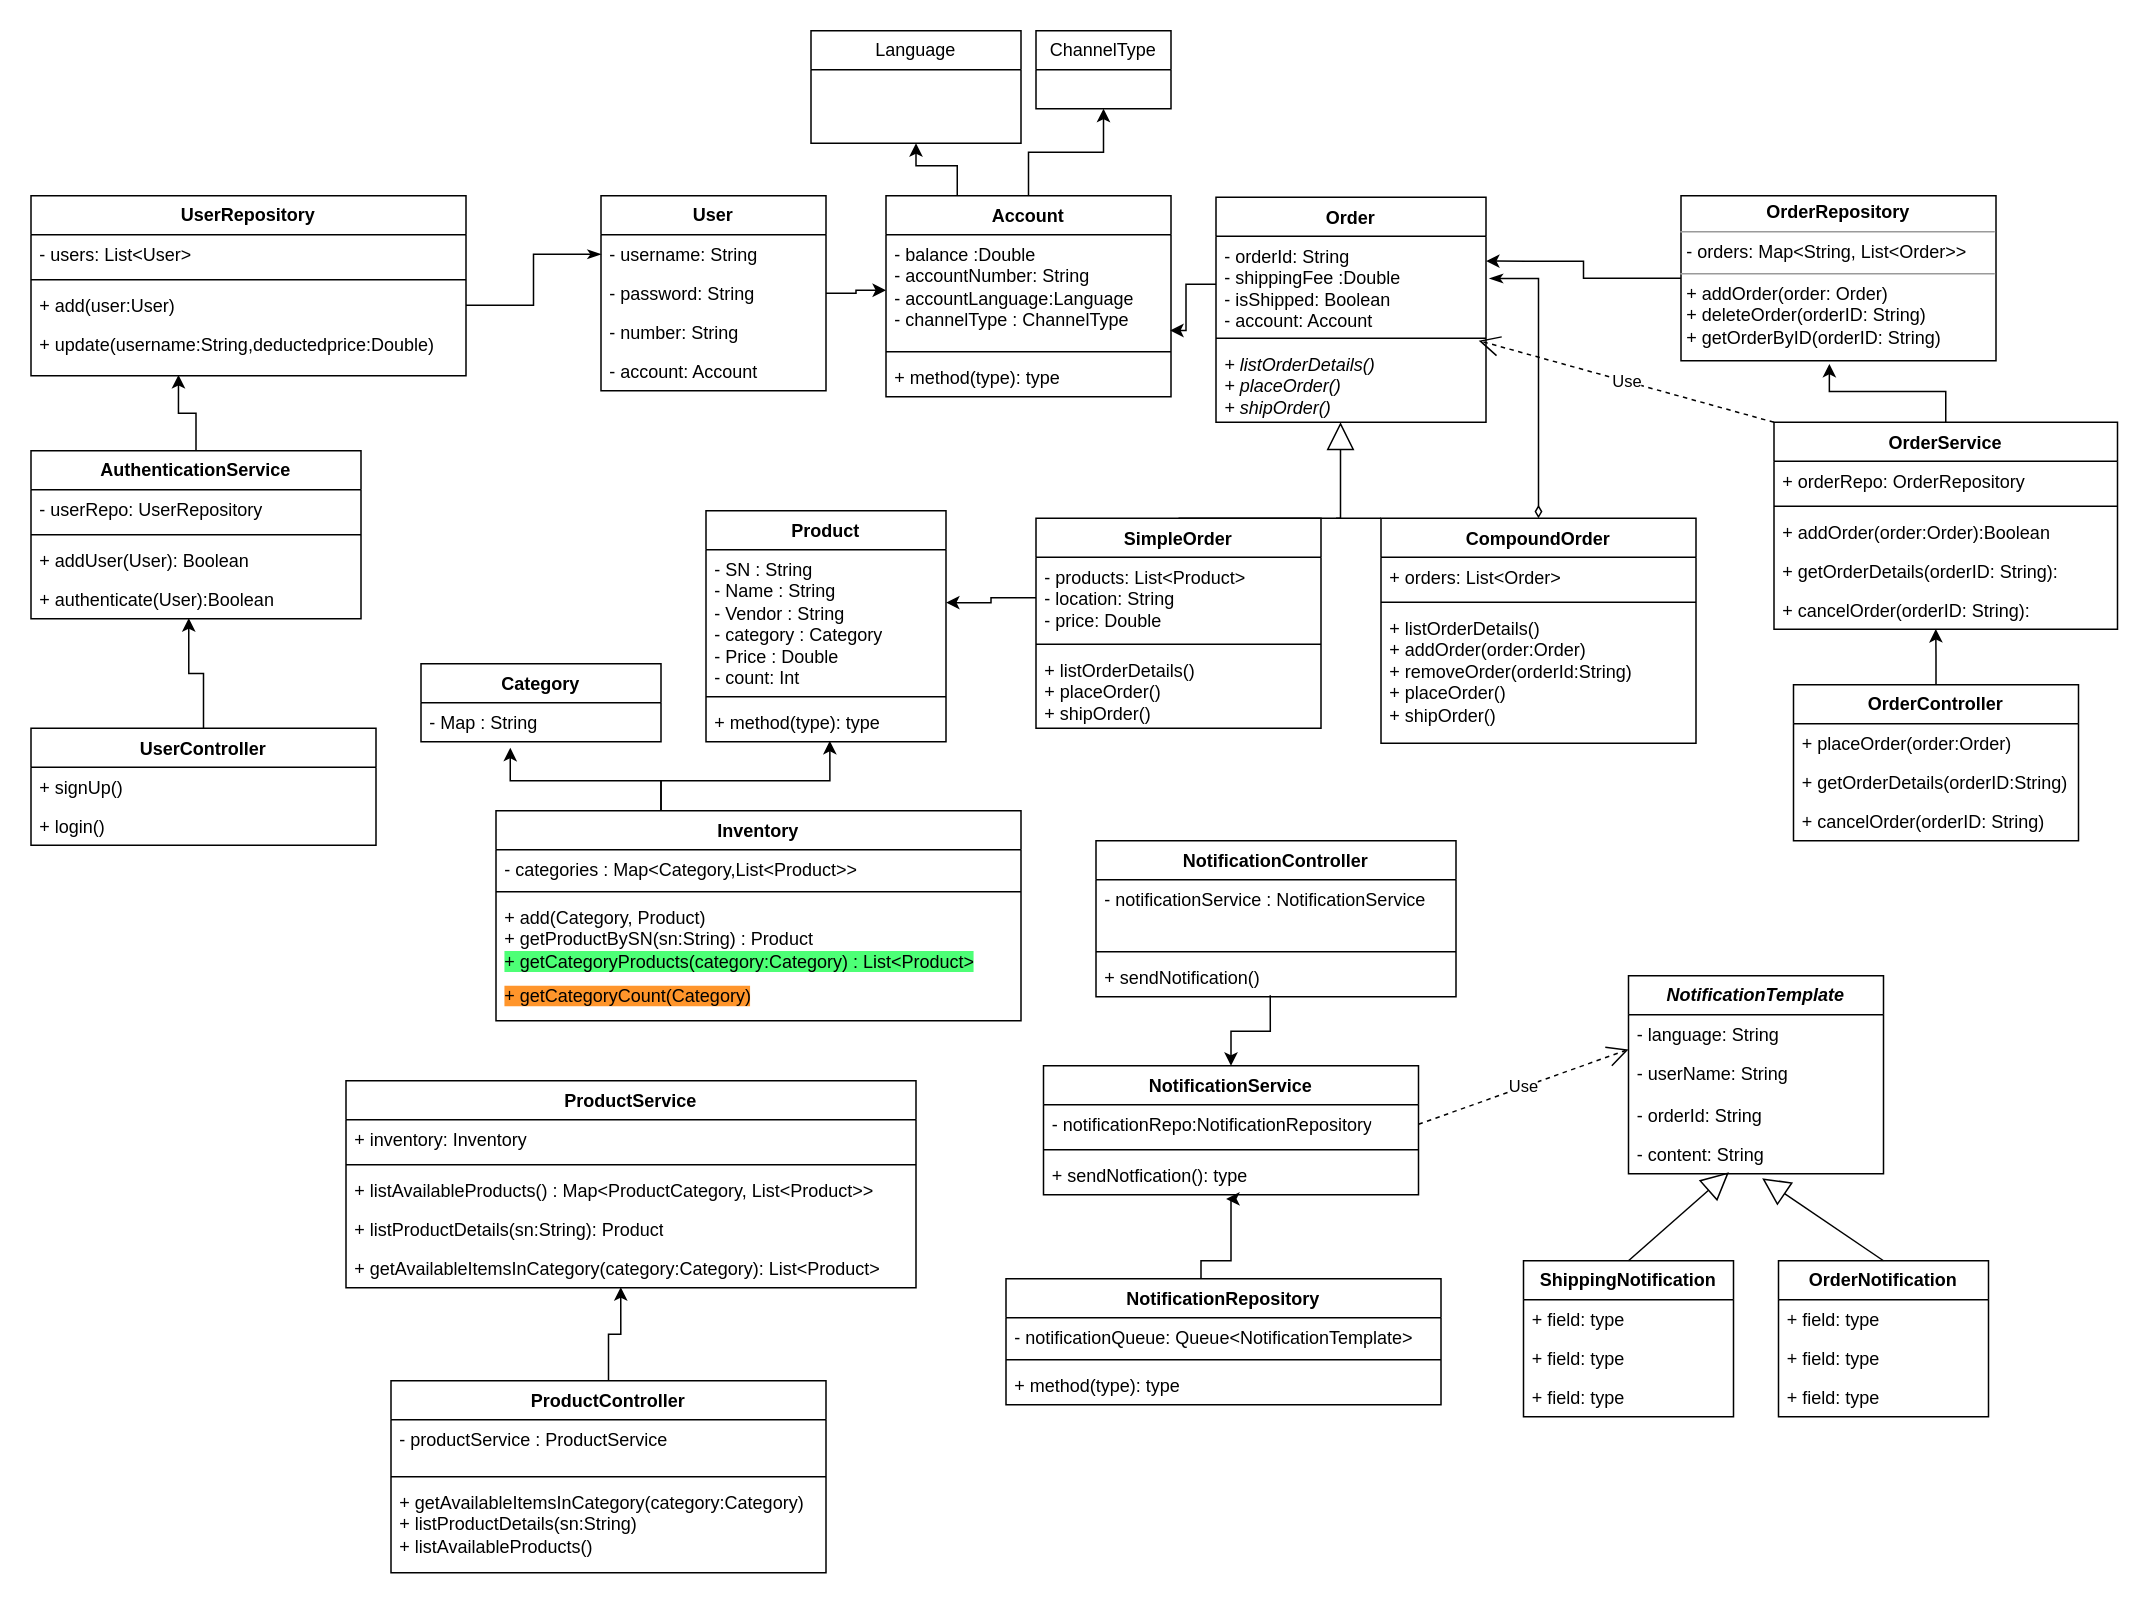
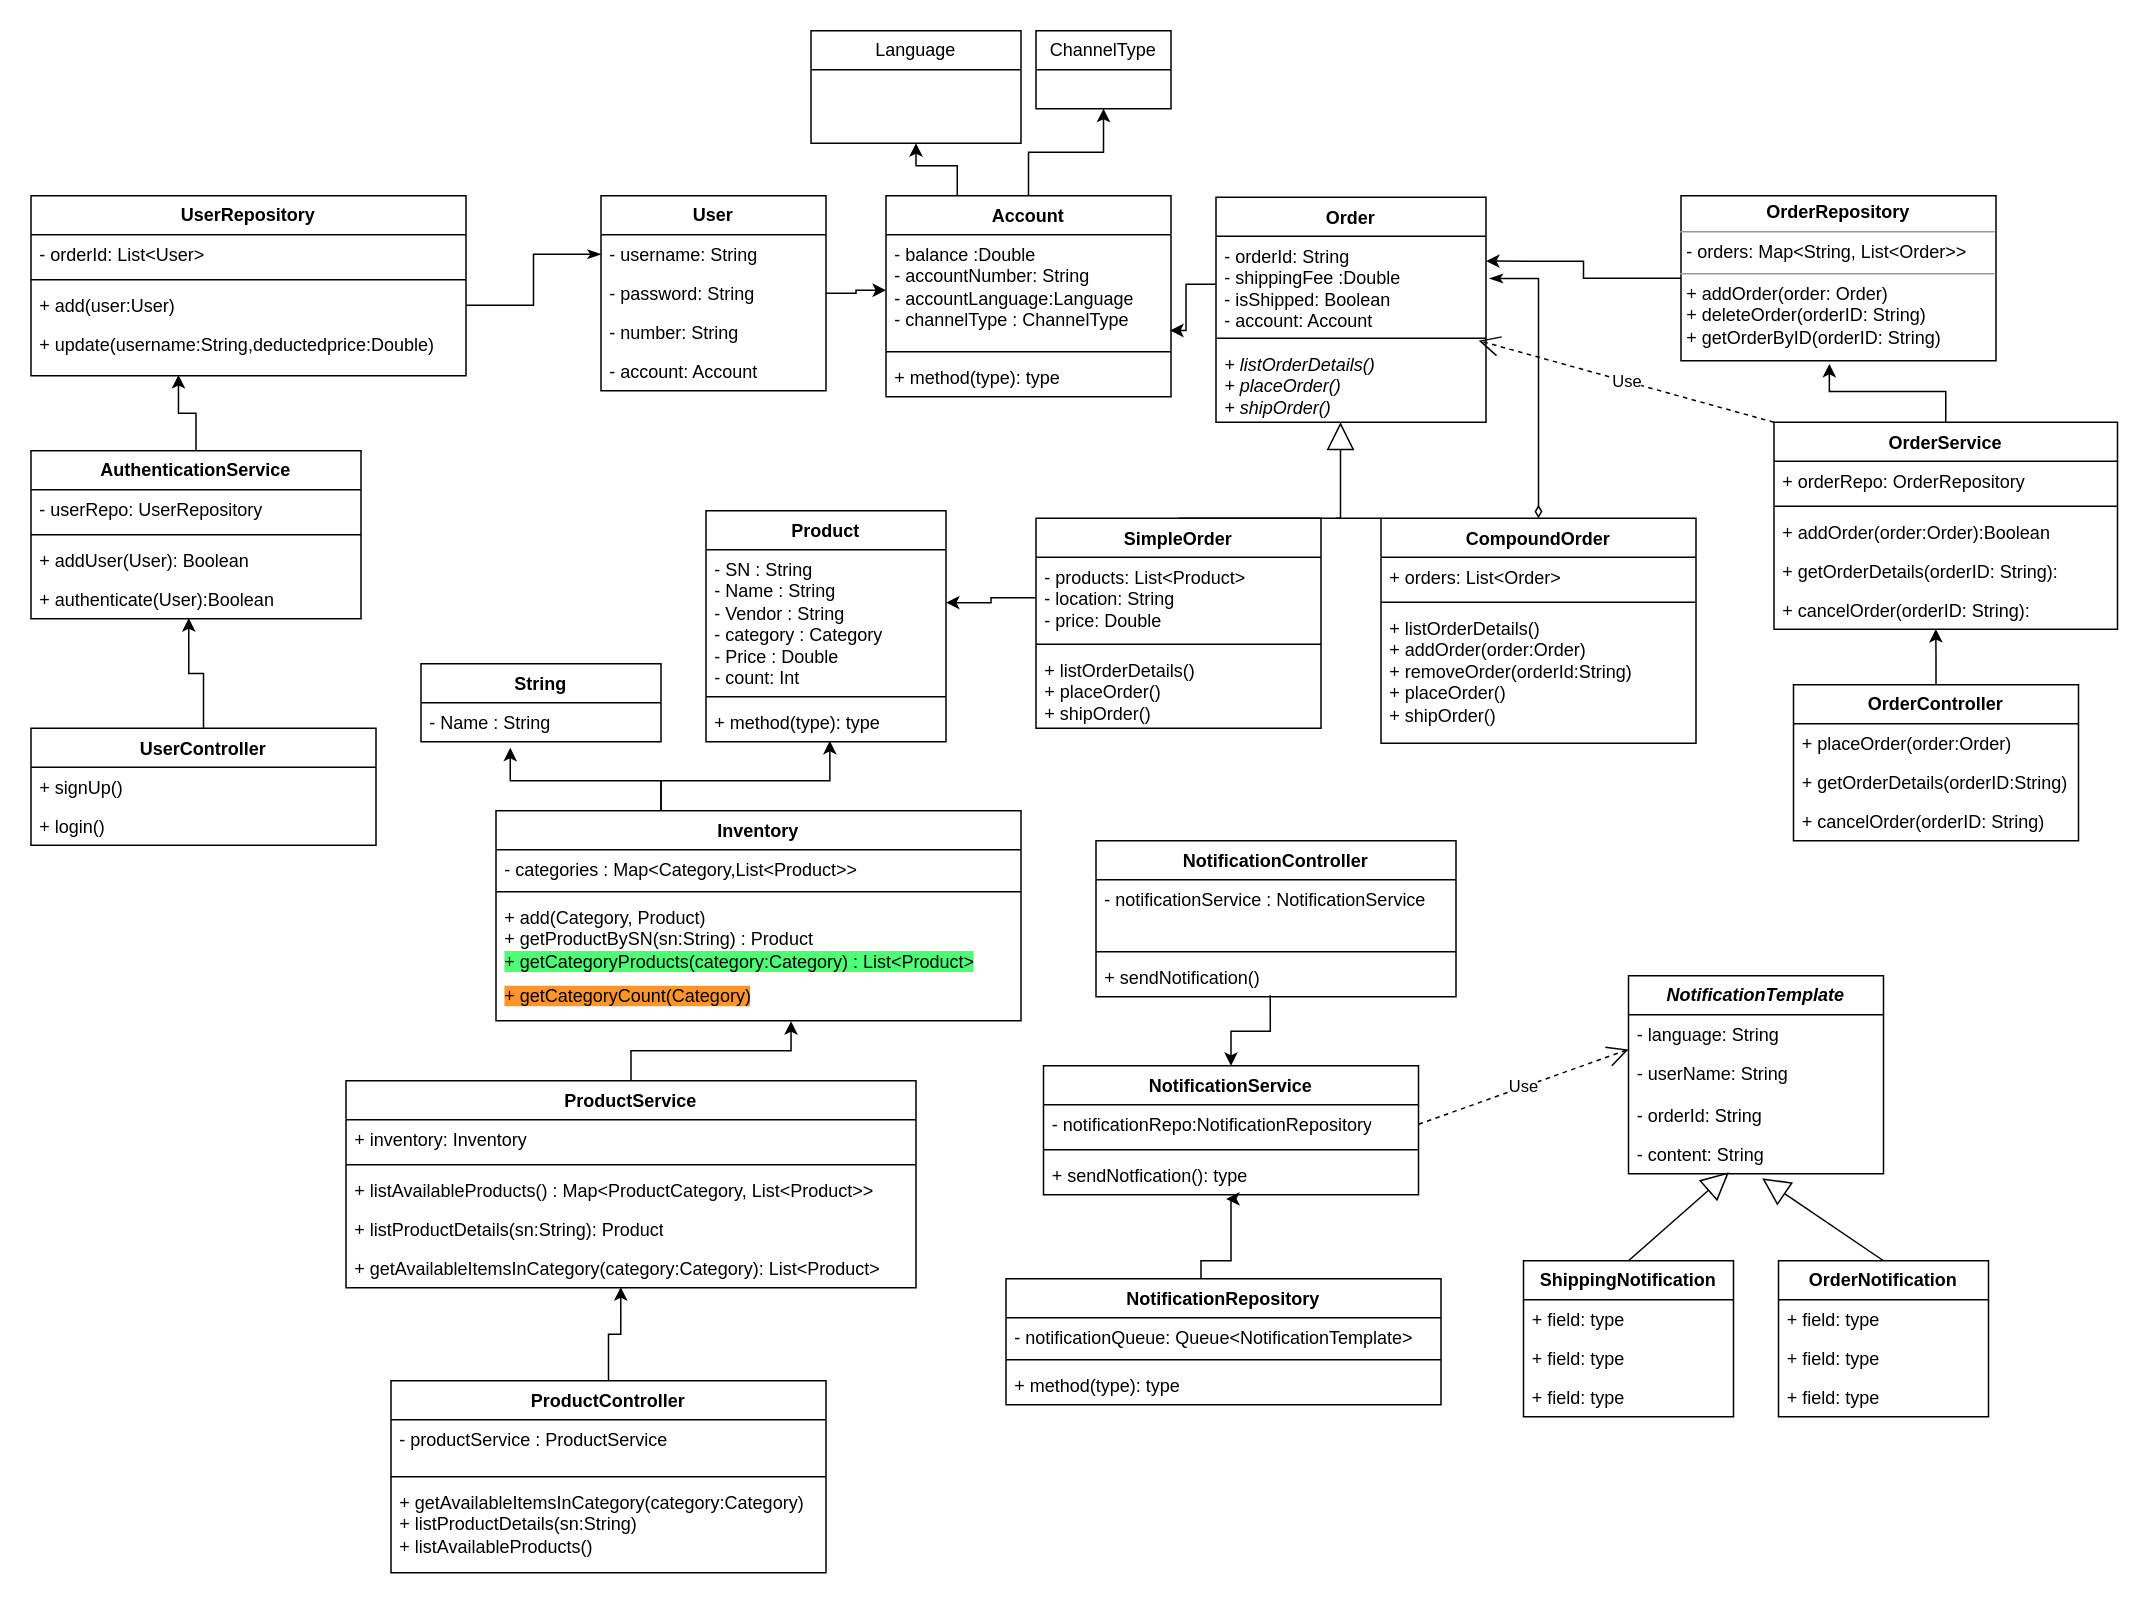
(126, 256) -> (136, 256)
(541, 685) -> (541, 685)
(489, 724) -> (494, 724)
none -> (705, 1051)
